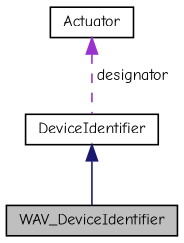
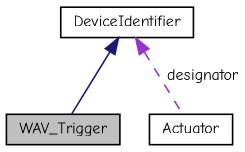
(92, 84) -> (163, 83)
(92, 221) -> (63, 129)
